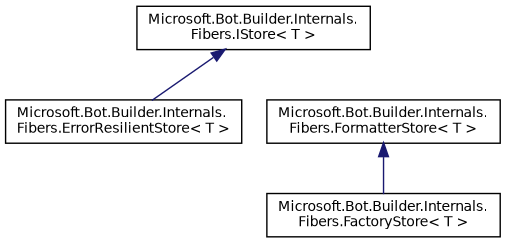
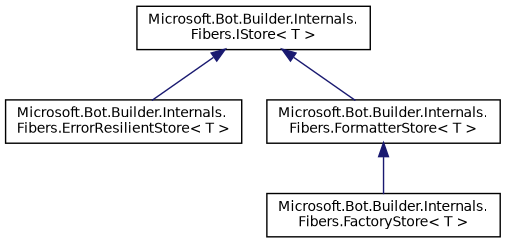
none -> (325, 79)
